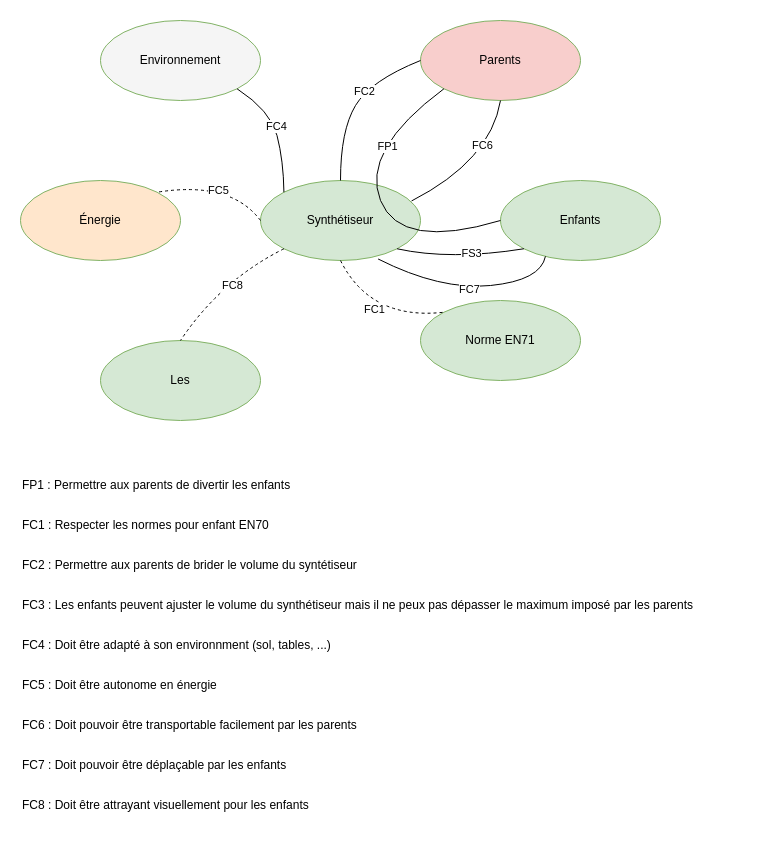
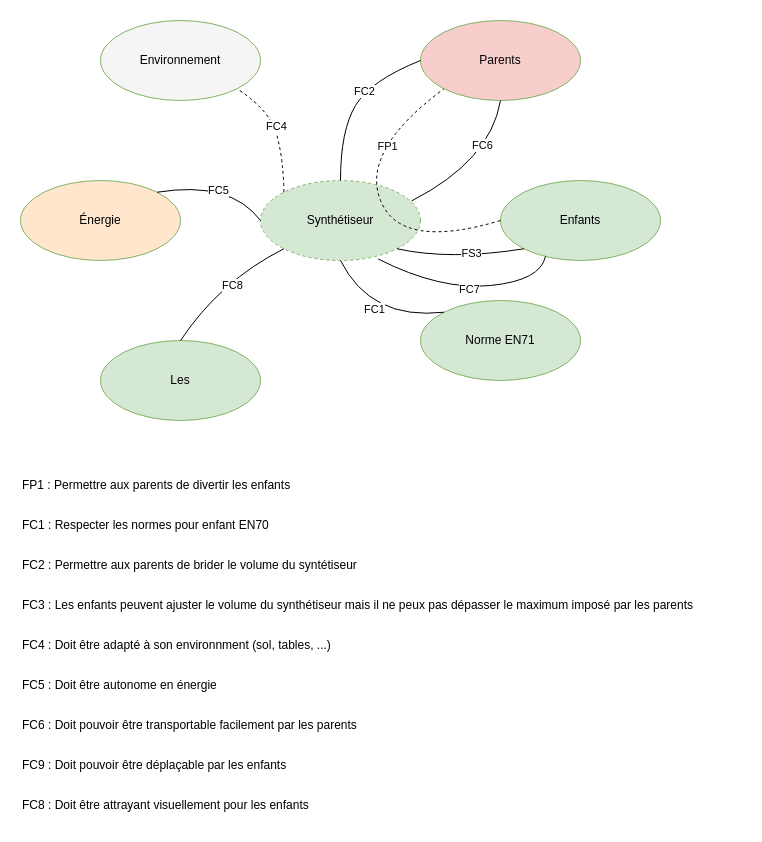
(282, 160) -> (282, 160)
(183, 190) -> (183, 190)
(341, 221) -> (341, 221)
(410, 228) -> (410, 228)
(383, 304) -> (383, 304)
(200, 315) -> (200, 315)
(169, 766) -> (169, 766)
